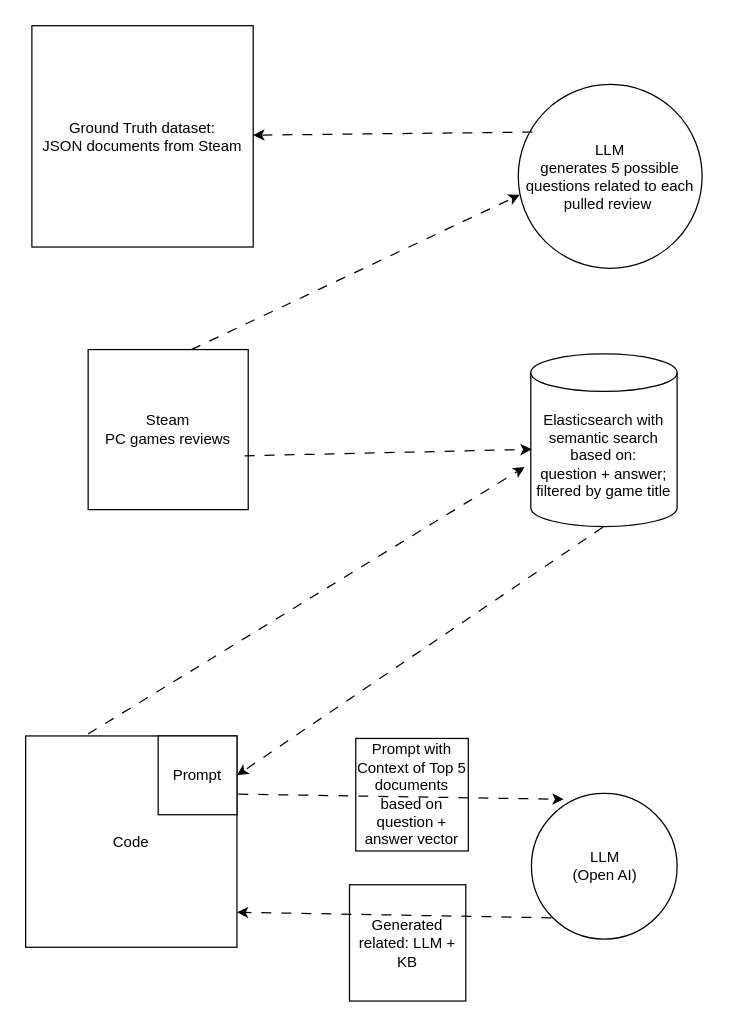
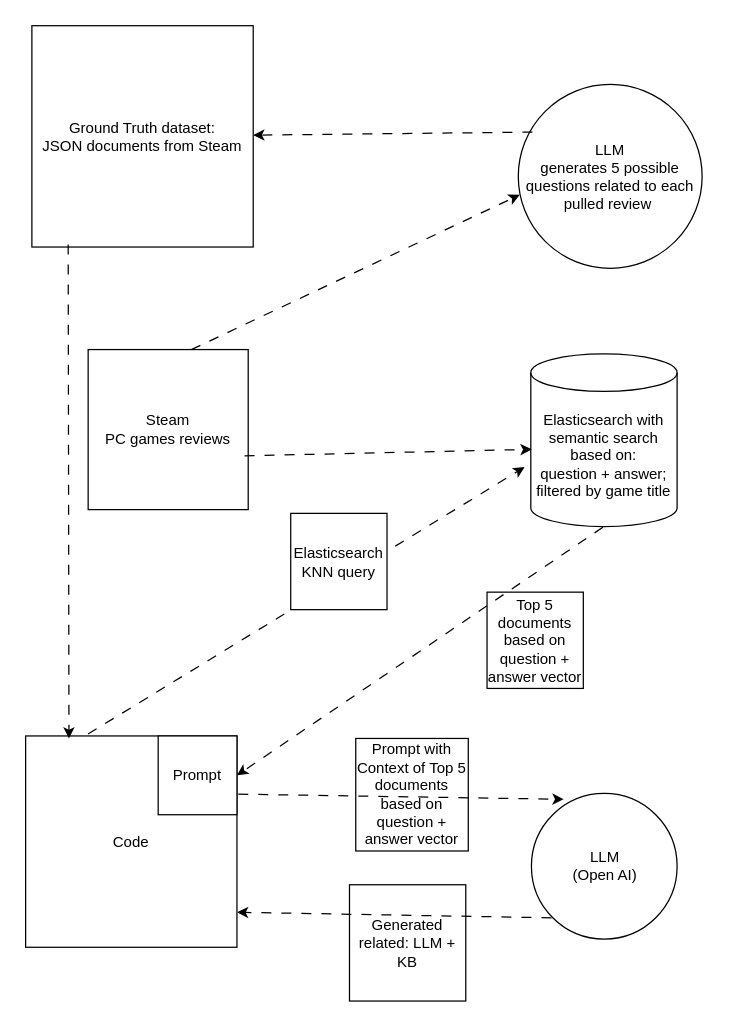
none -> (69, 516)
none -> (339, 561)
none -> (535, 640)
